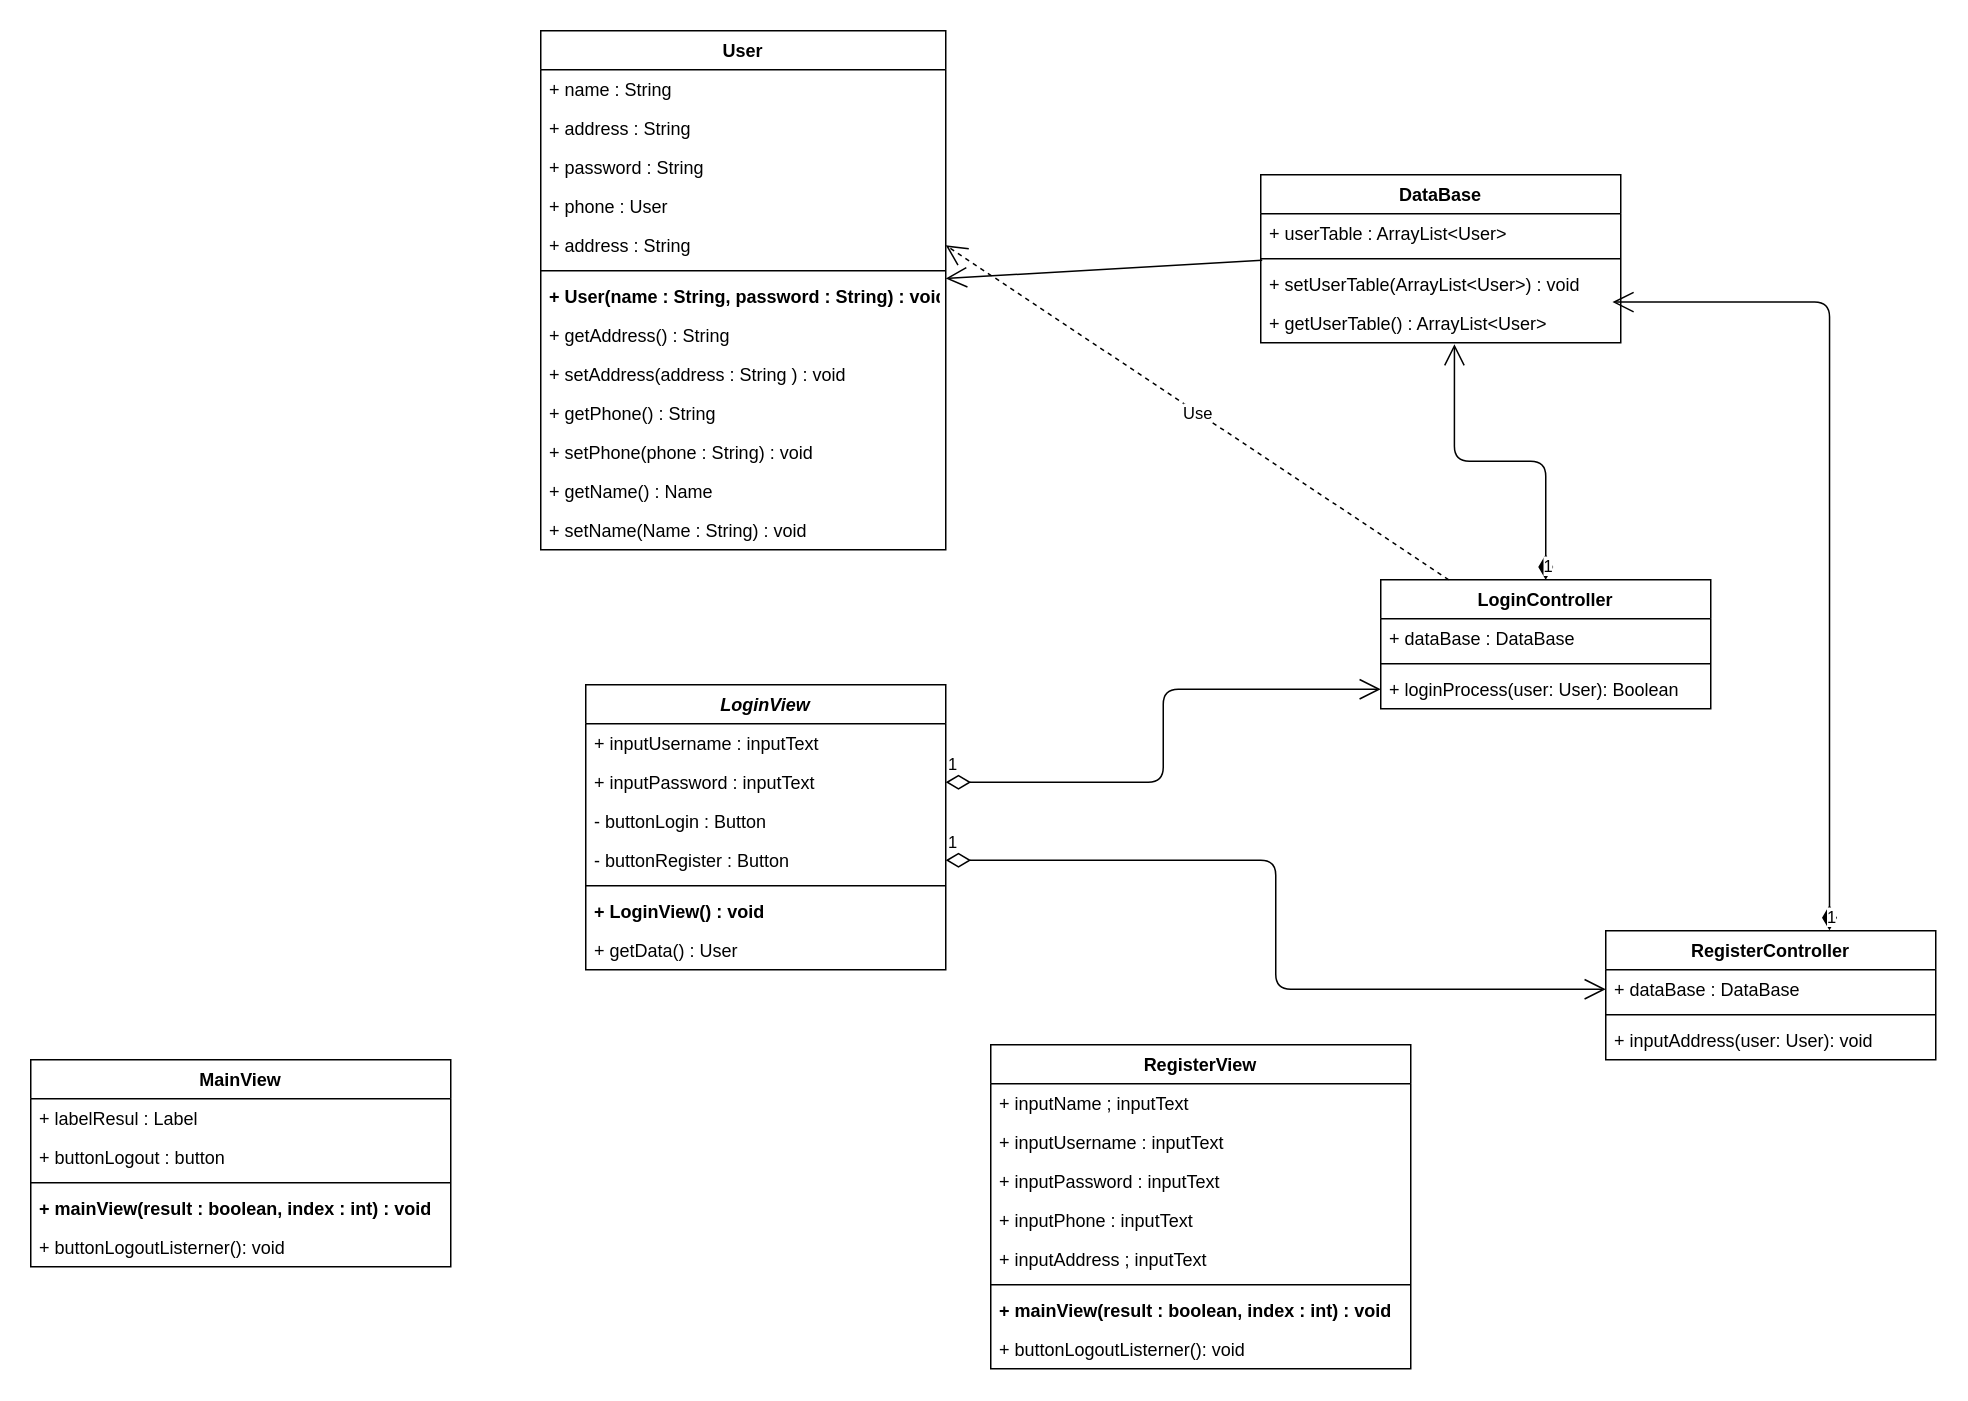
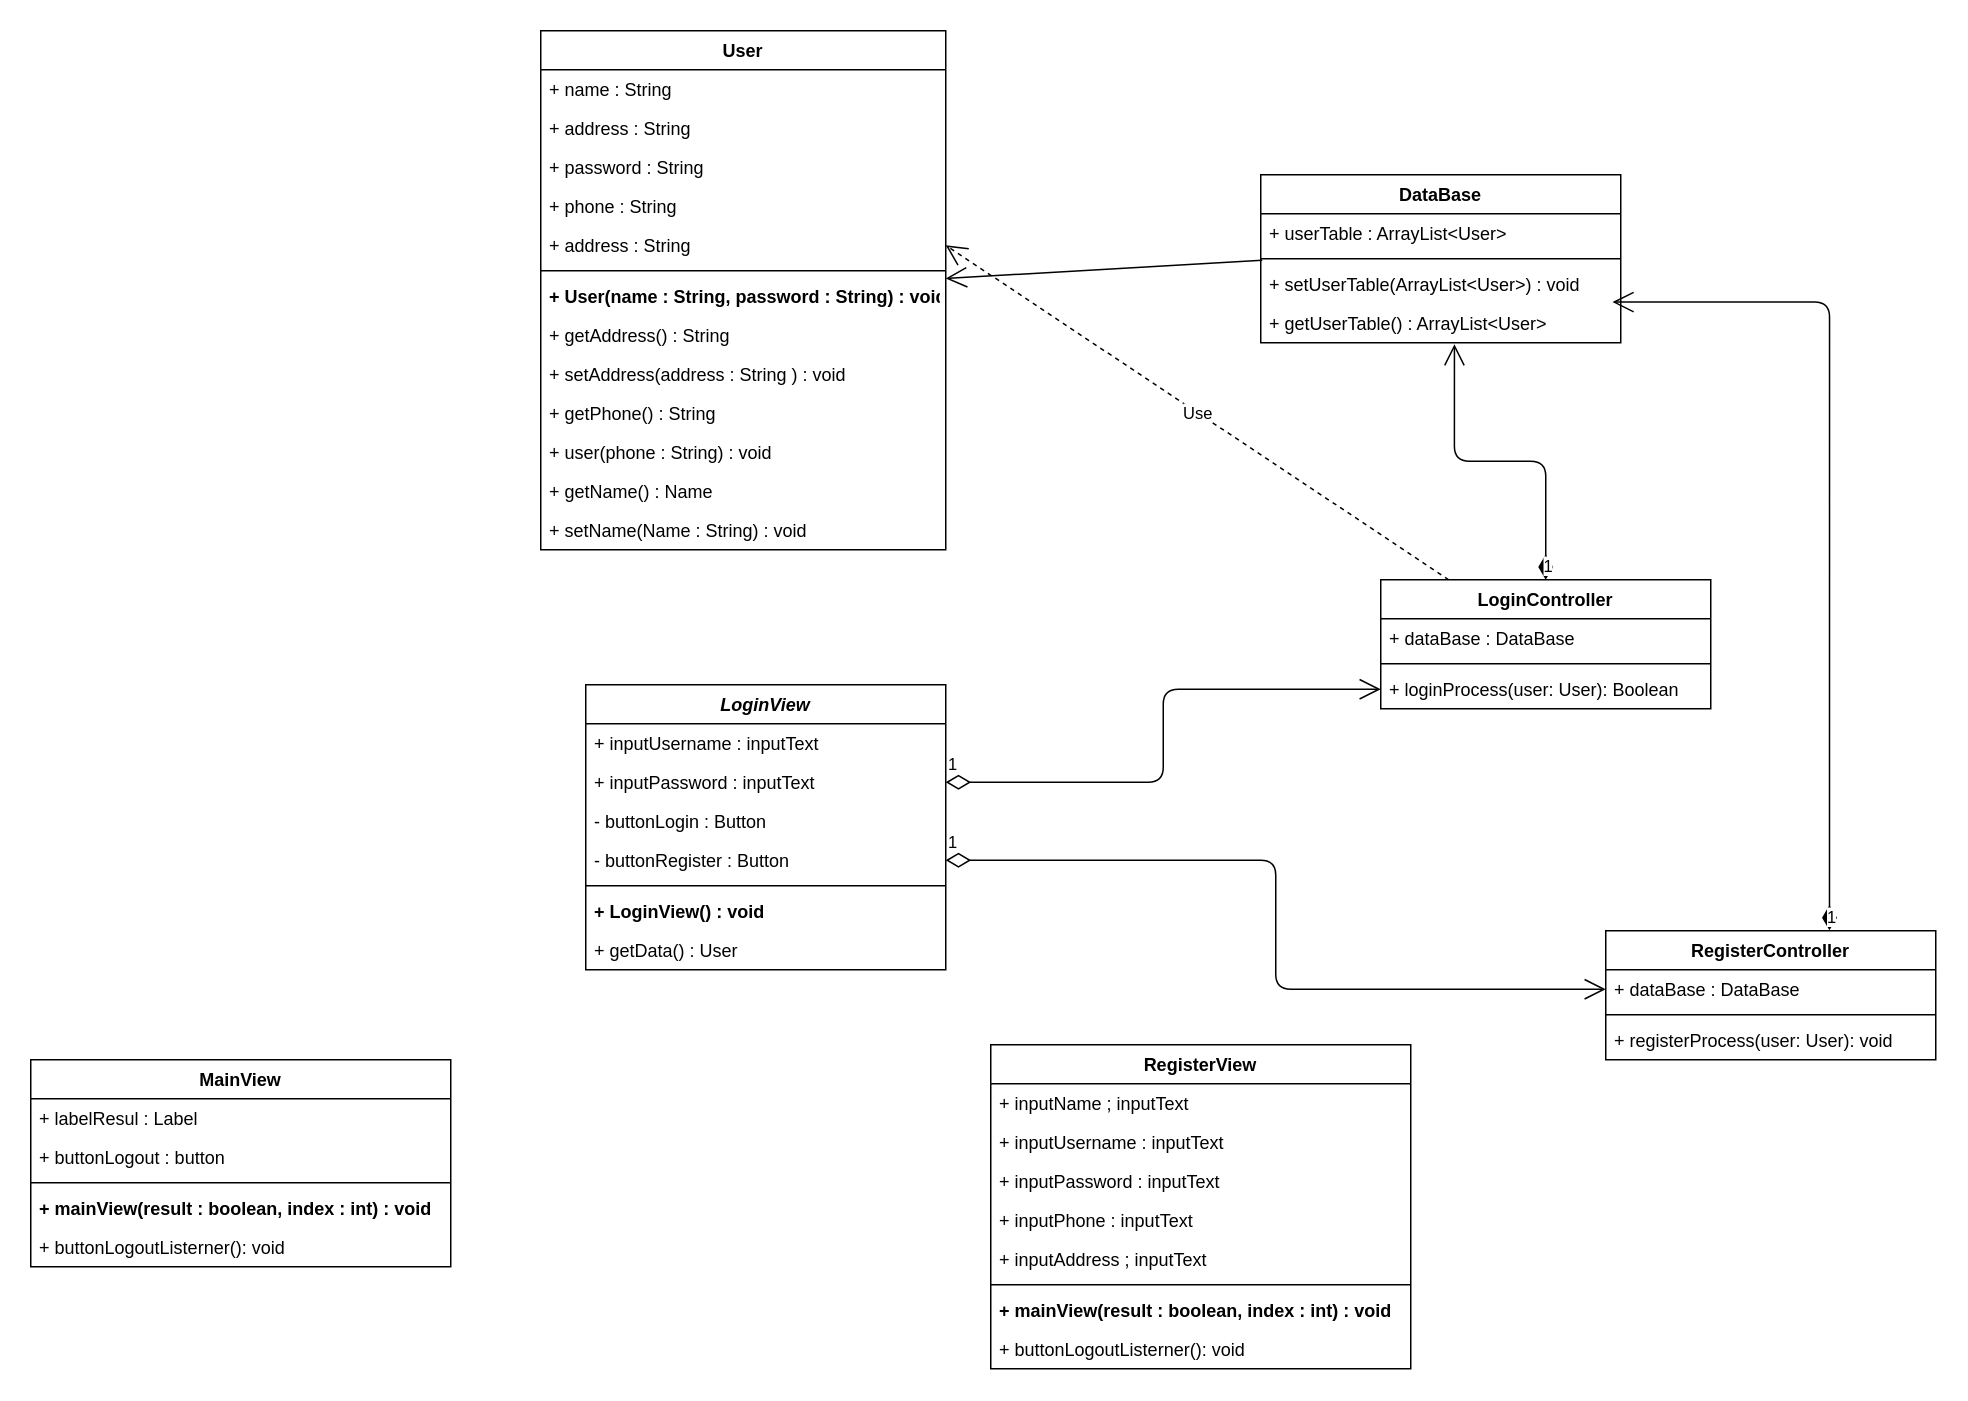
(610, 207) -> (618, 207)
(694, 453) -> (674, 453)
(1759, 1041) -> (1774, 1041)
